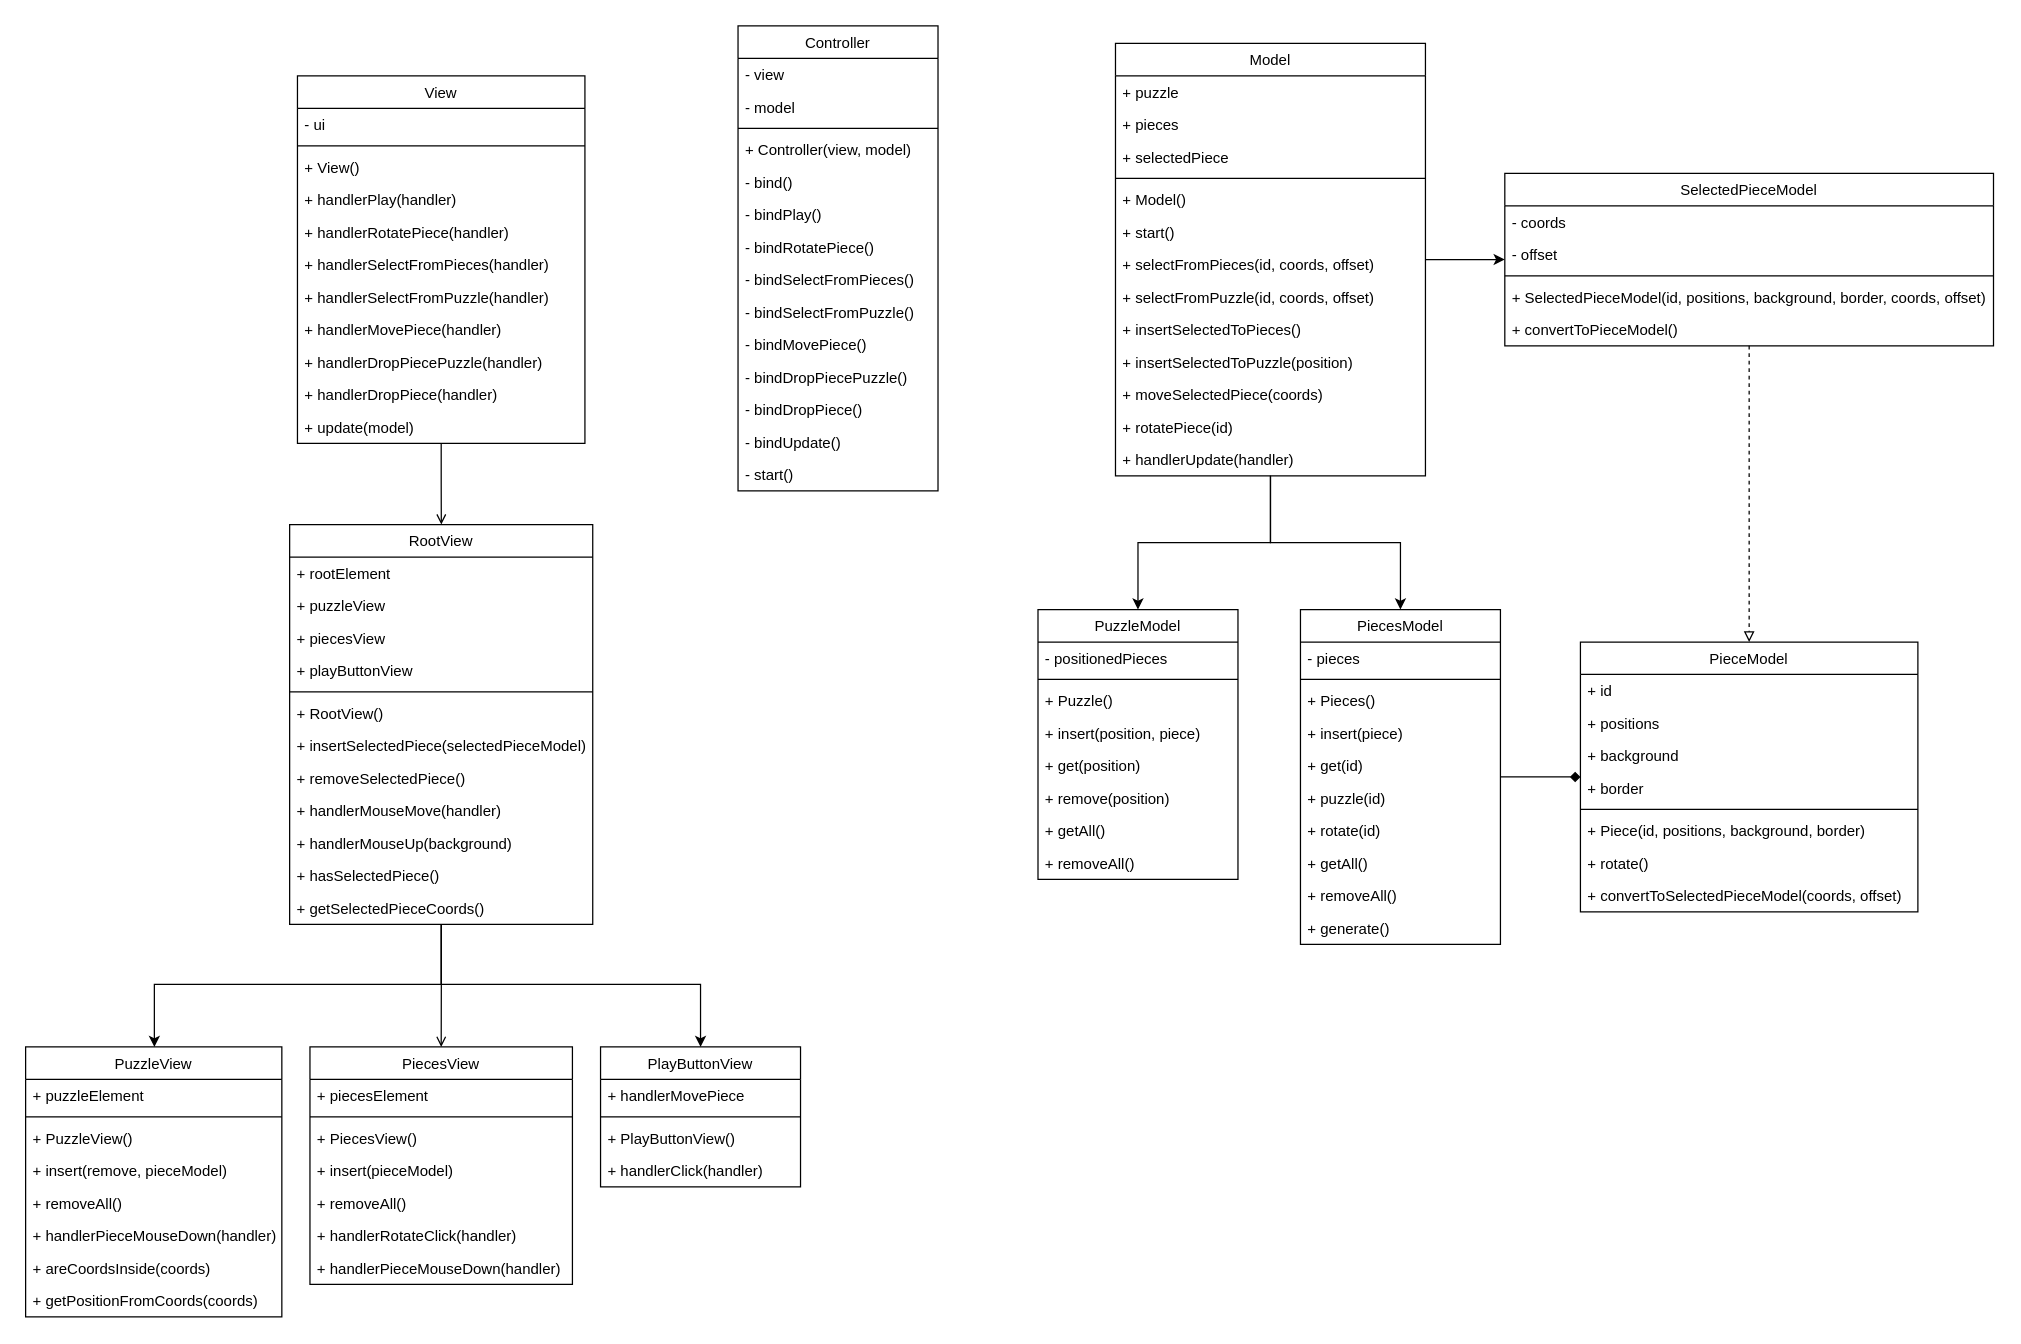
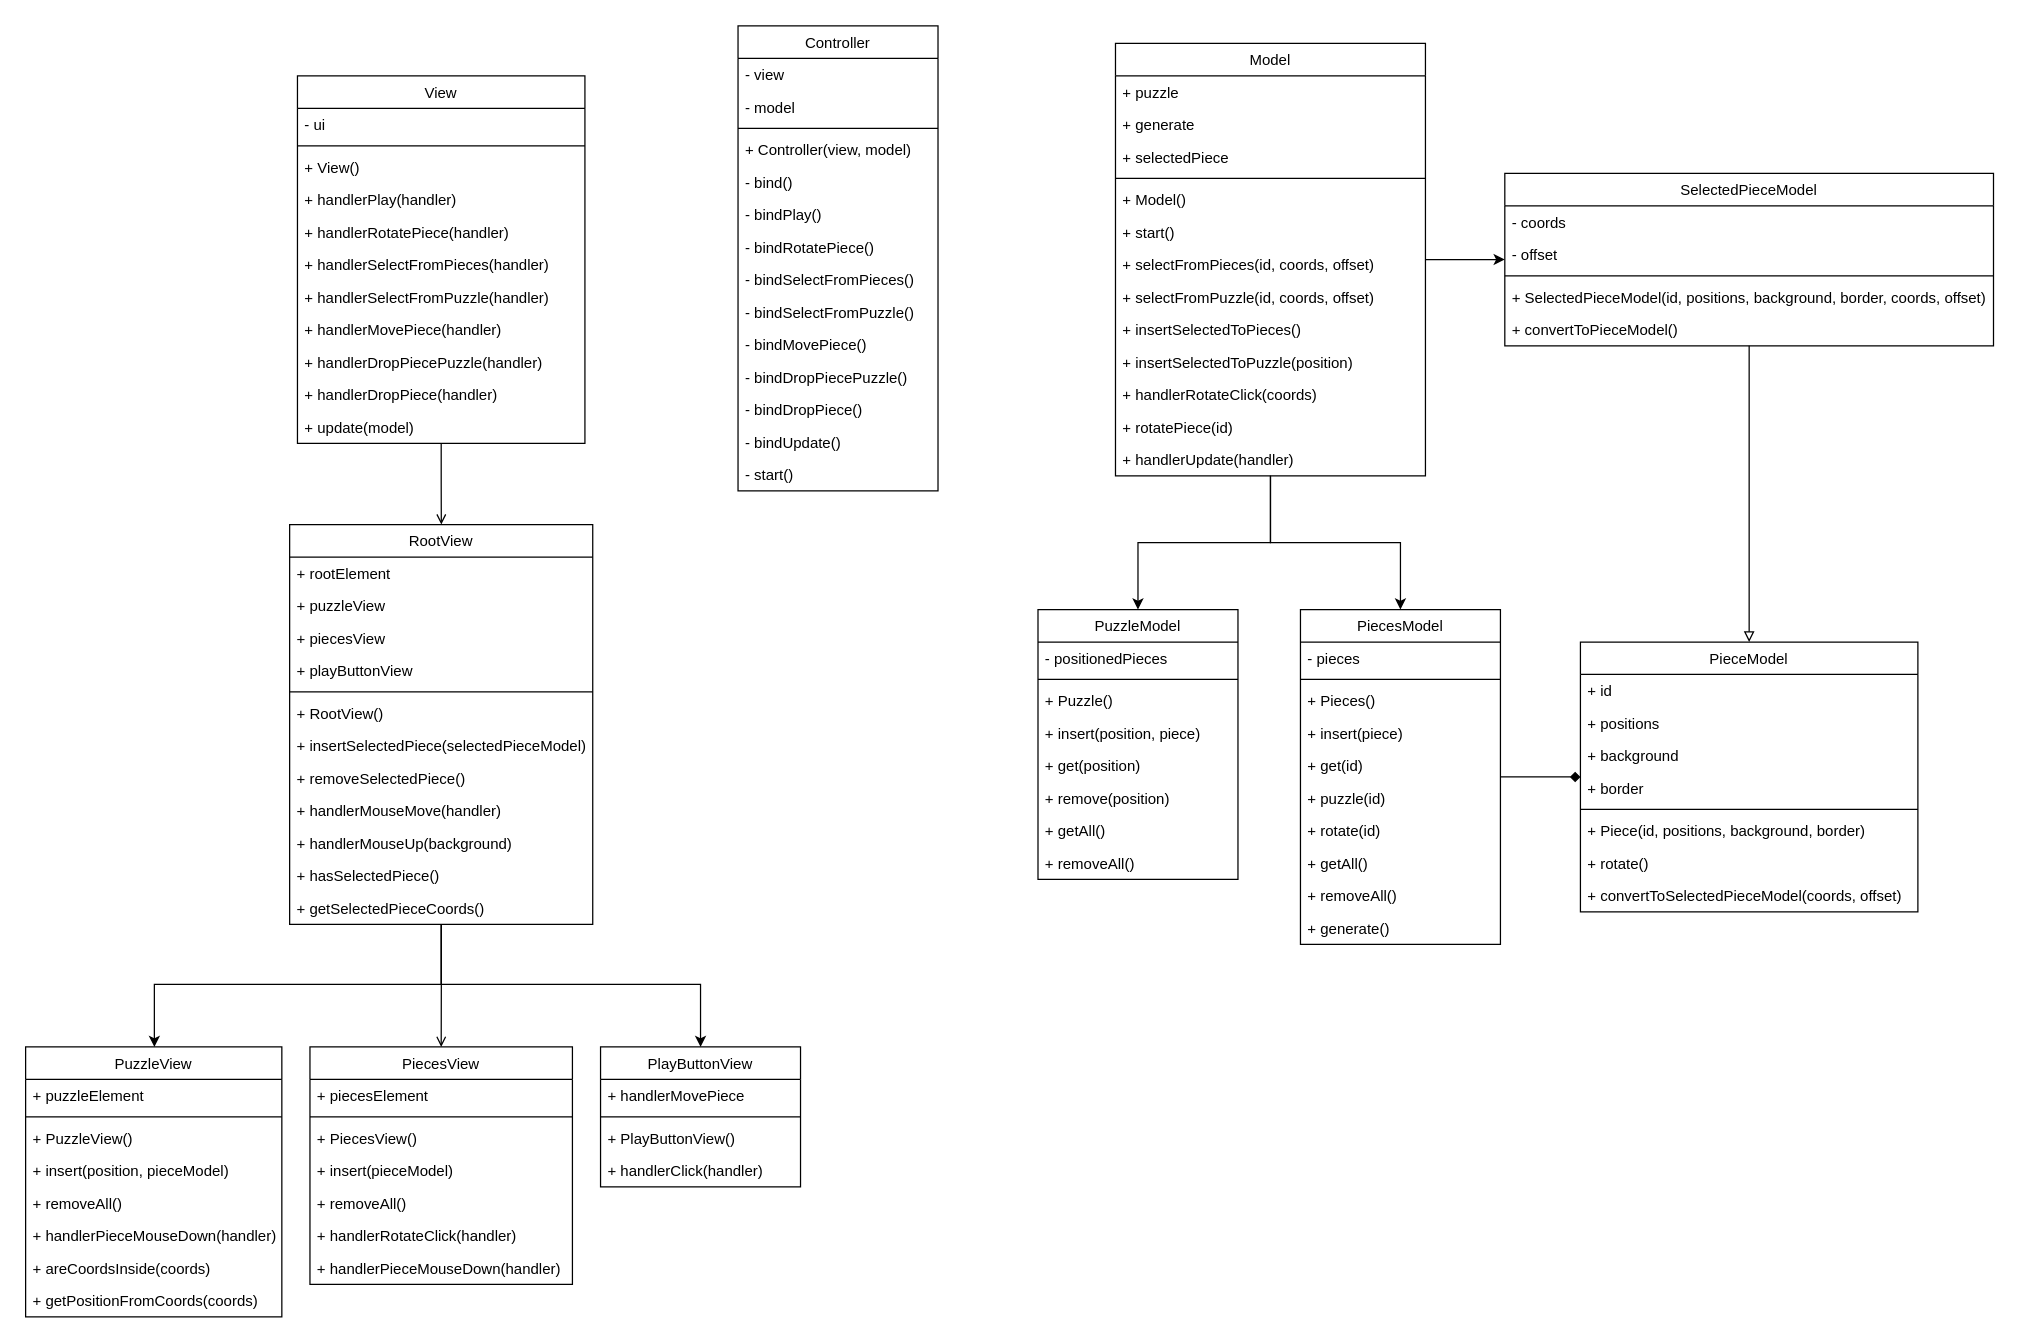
(1152, 125) -> (1163, 125)
(1230, 395) -> (1232, 395)
(1749, 490) -> (1749, 490)
(138, 1171) -> (143, 1171)
